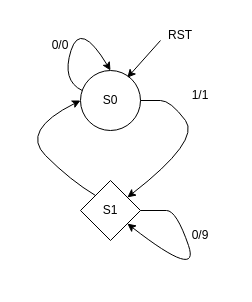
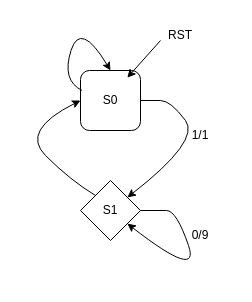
(61, 46) -> none
(201, 96) -> (201, 136)
(111, 101) -> (111, 101)
